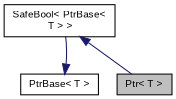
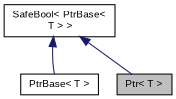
(67, 50) -> (53, 61)
